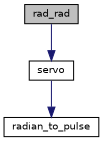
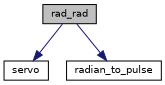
(51, 94) -> (89, 38)
